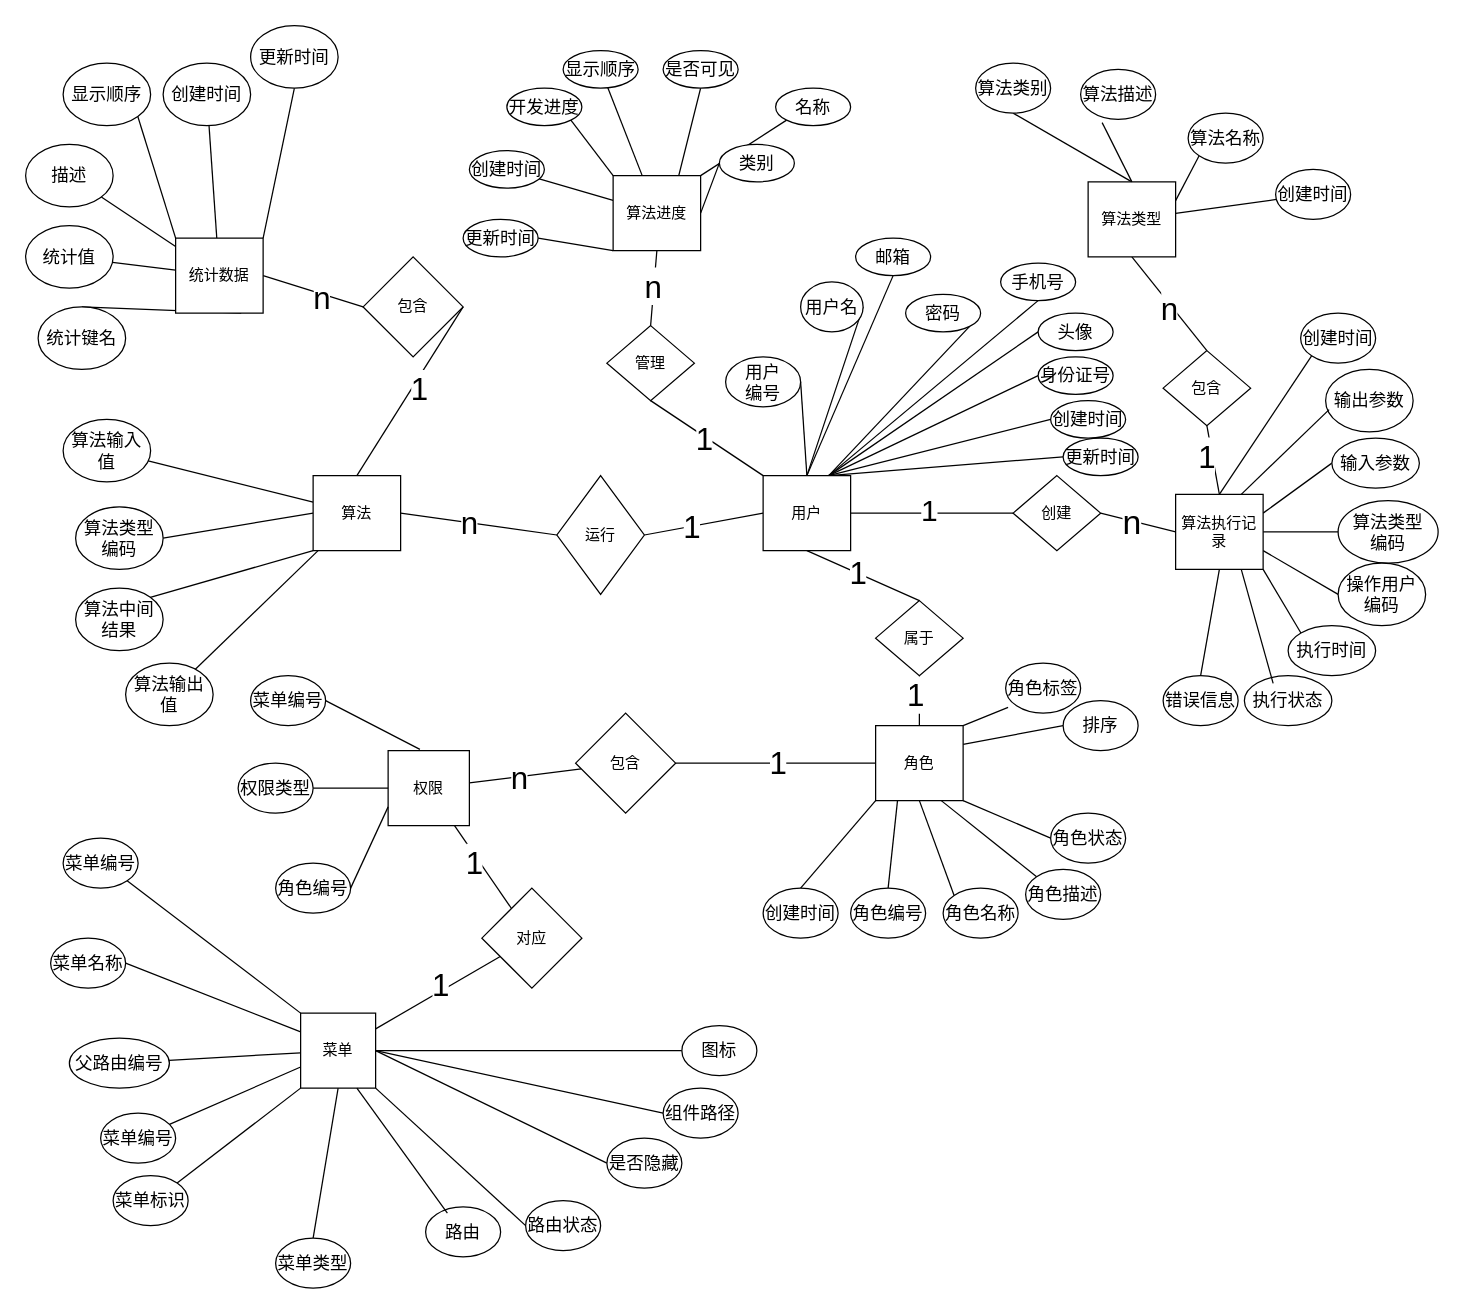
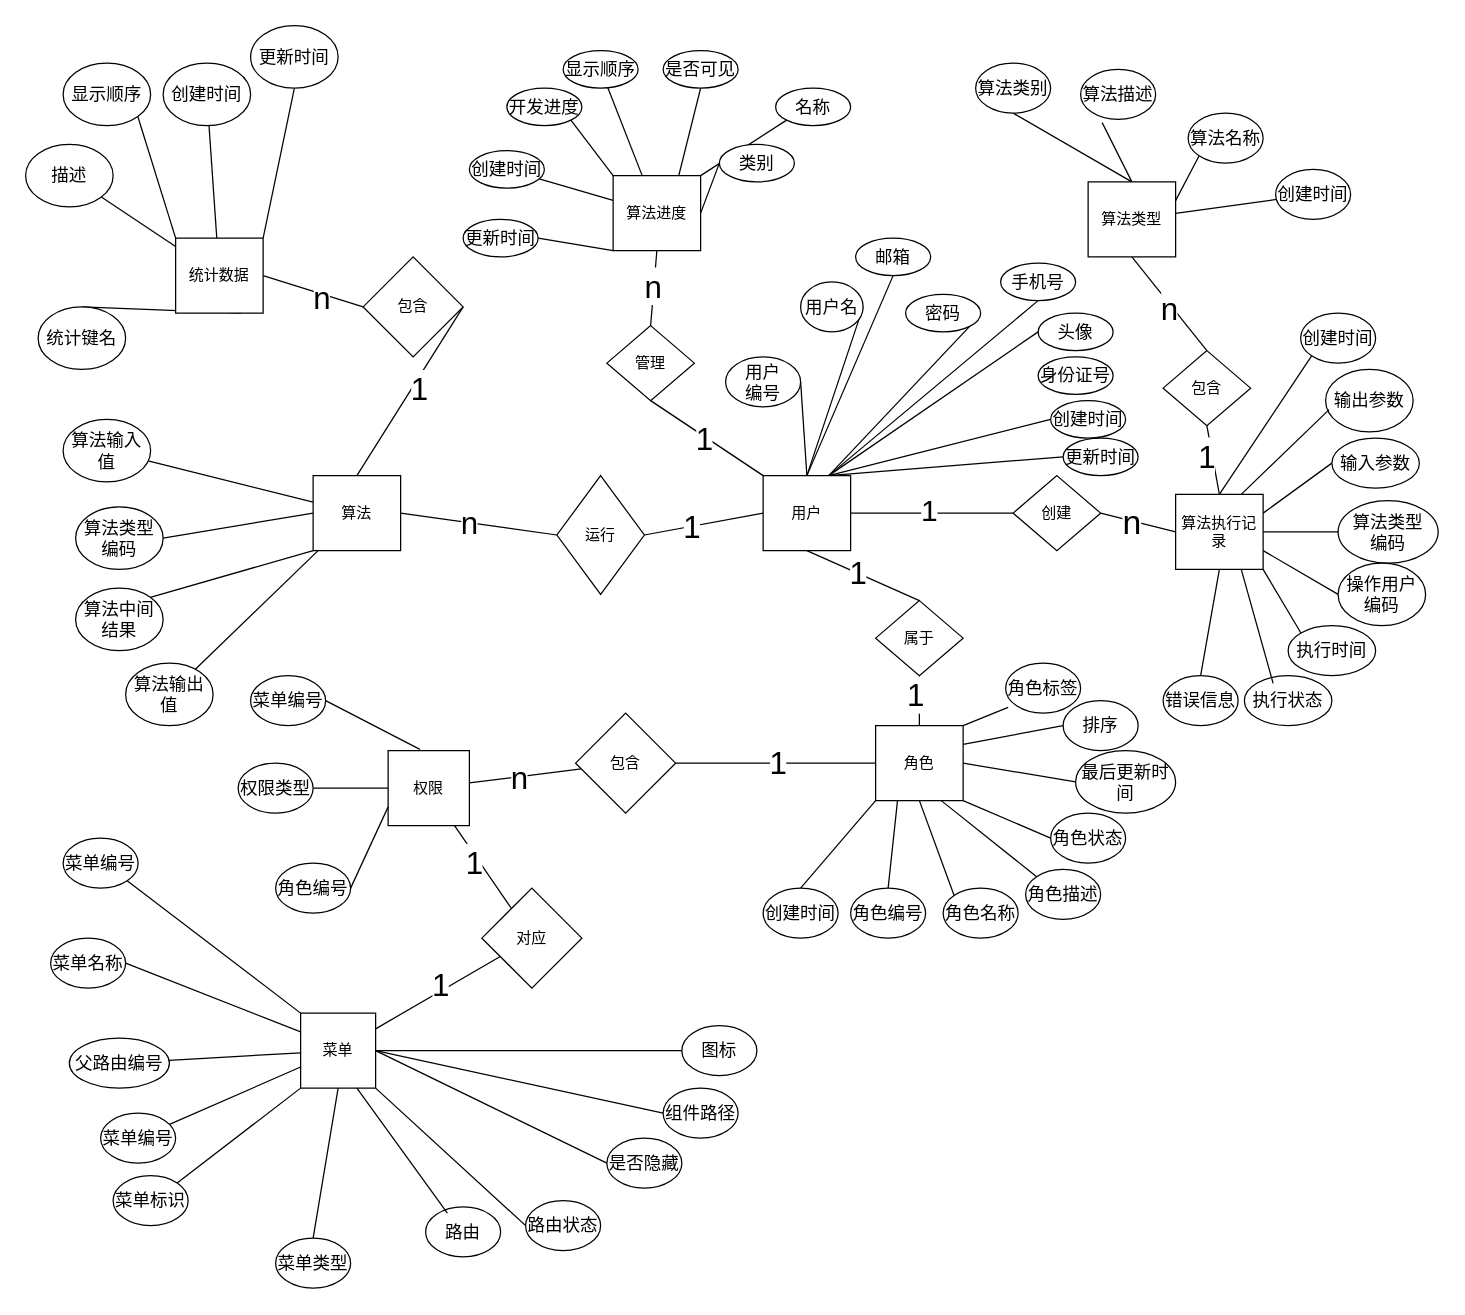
(69, 257) -> none
(145, 266) -> none
(938, 423) -> none
none -> (1019, 773)
none -> (1126, 782)
